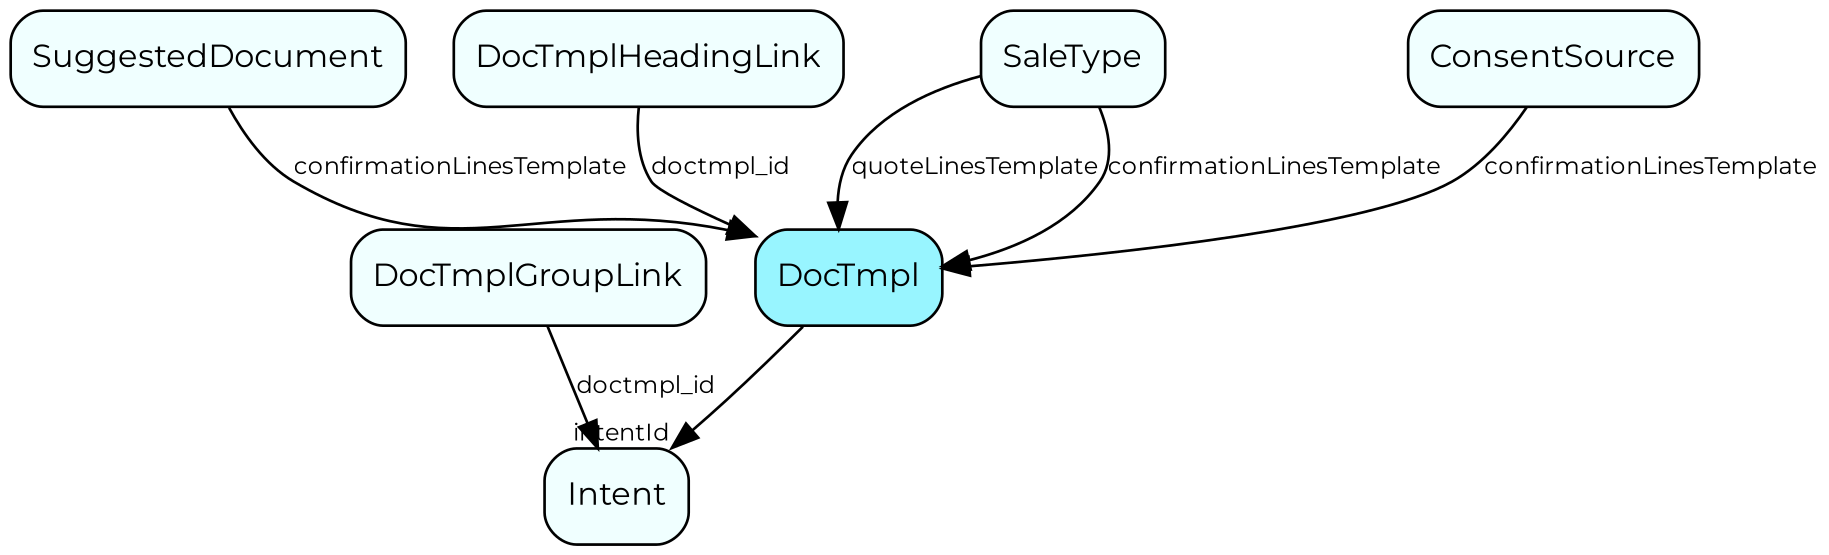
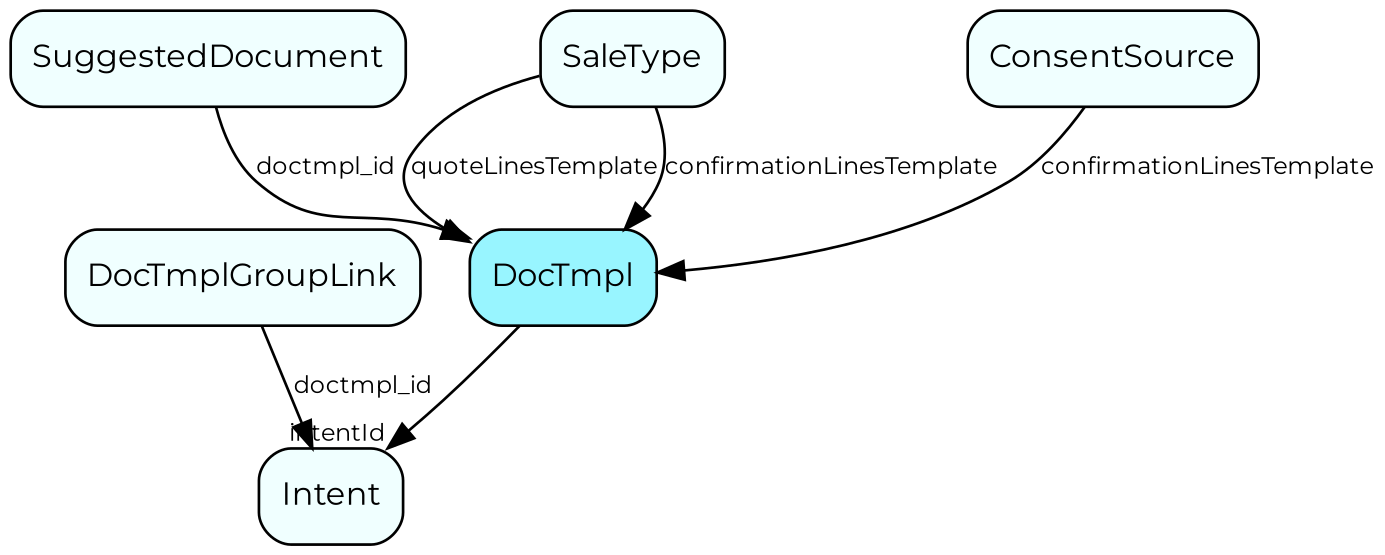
(649, 59) -> none
(460, 168) -> (326, 168)
